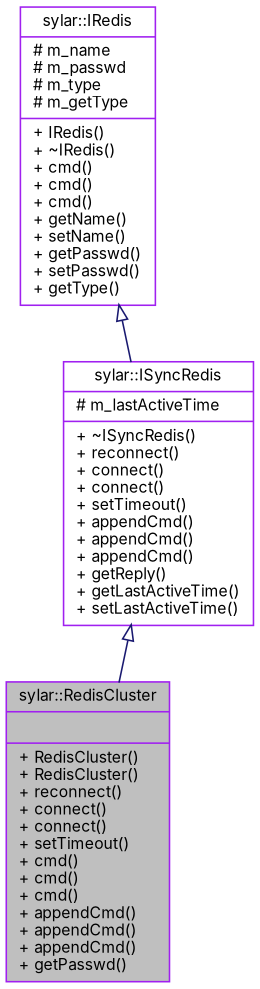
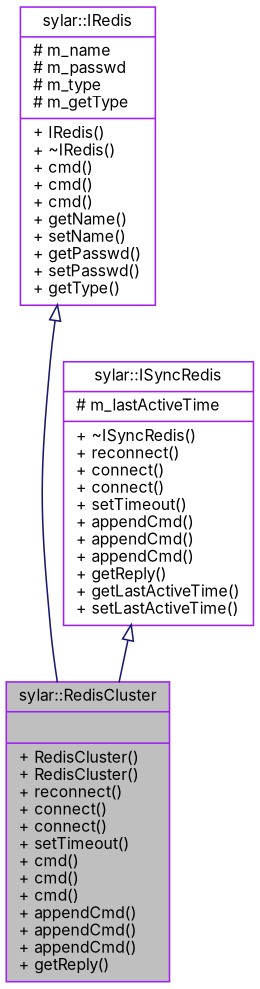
(127, 341) -> (42, 502)
(74, 965) -> (64, 965)
